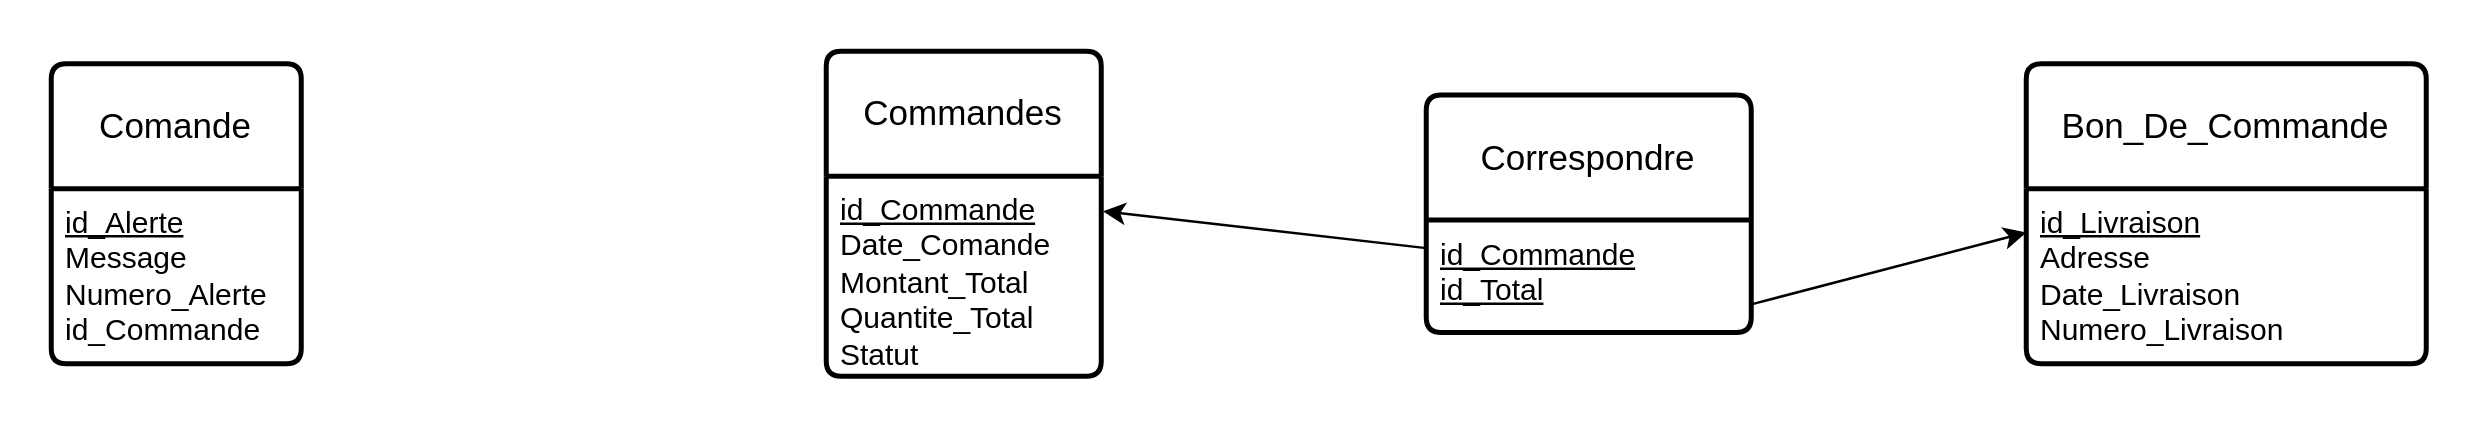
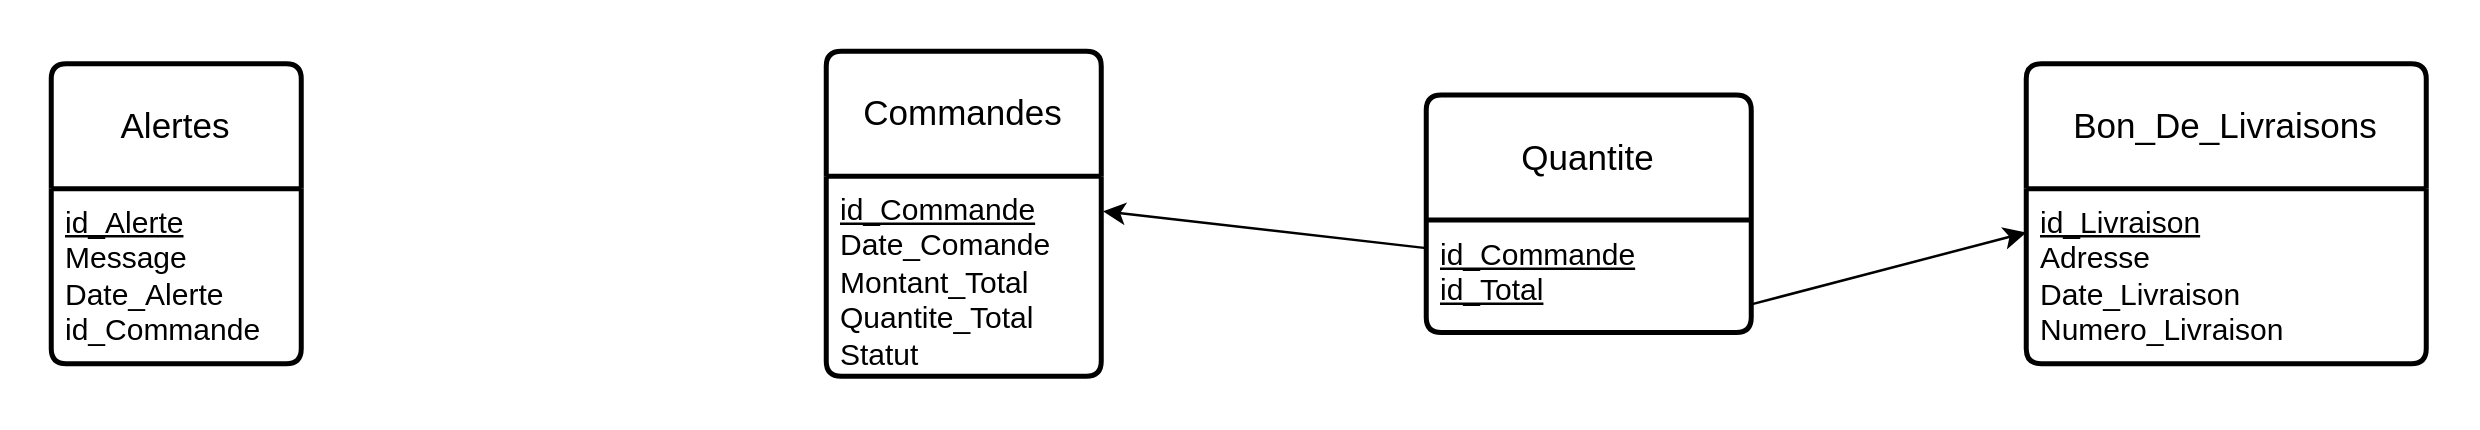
(176, 126) -> (176, 126)
(2226, 126) -> (2226, 126)
(1589, 159) -> (1589, 159)
(172, 278) -> (155, 278)
